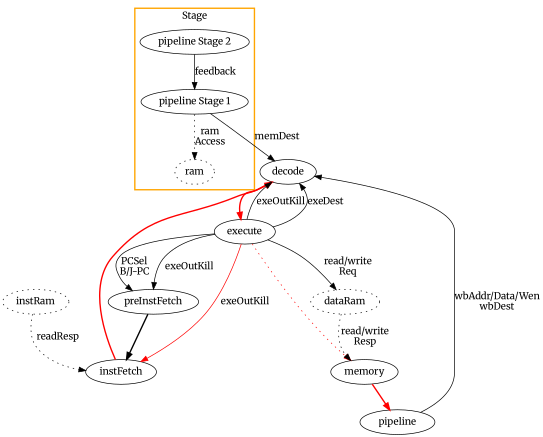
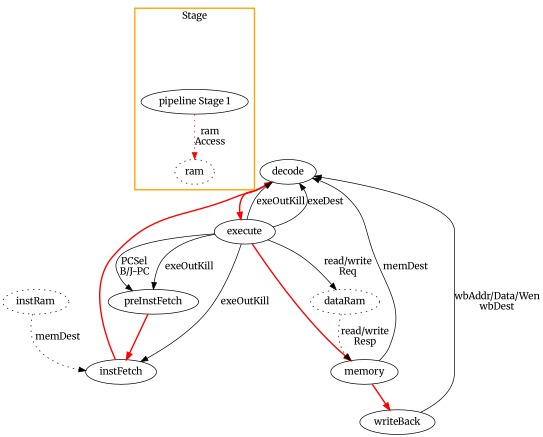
(195, 42) -> none
(195, 133) -> (195, 133)
(240, 135) -> (377, 263)
(295, 303) -> (295, 303)
(207, 312) -> (207, 312)
(139, 334) -> (139, 334)
(58, 337) -> (58, 337)
(397, 422) -> (397, 422)
